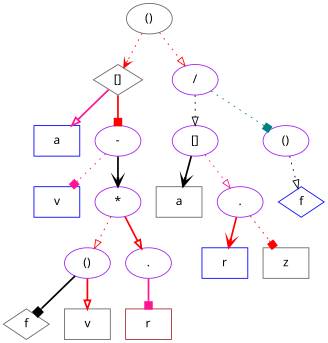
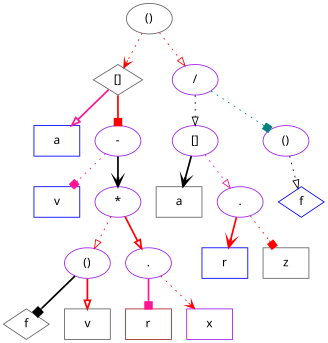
none -> (210, 324)
